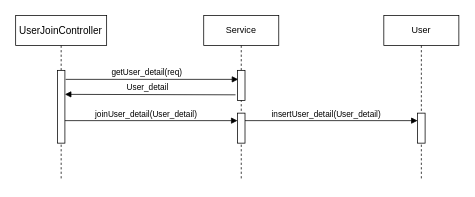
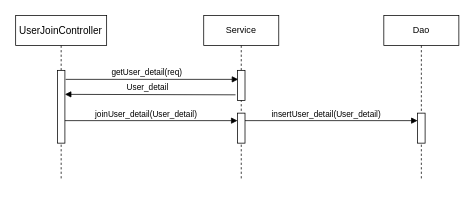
(421, 30) -> (421, 30)
